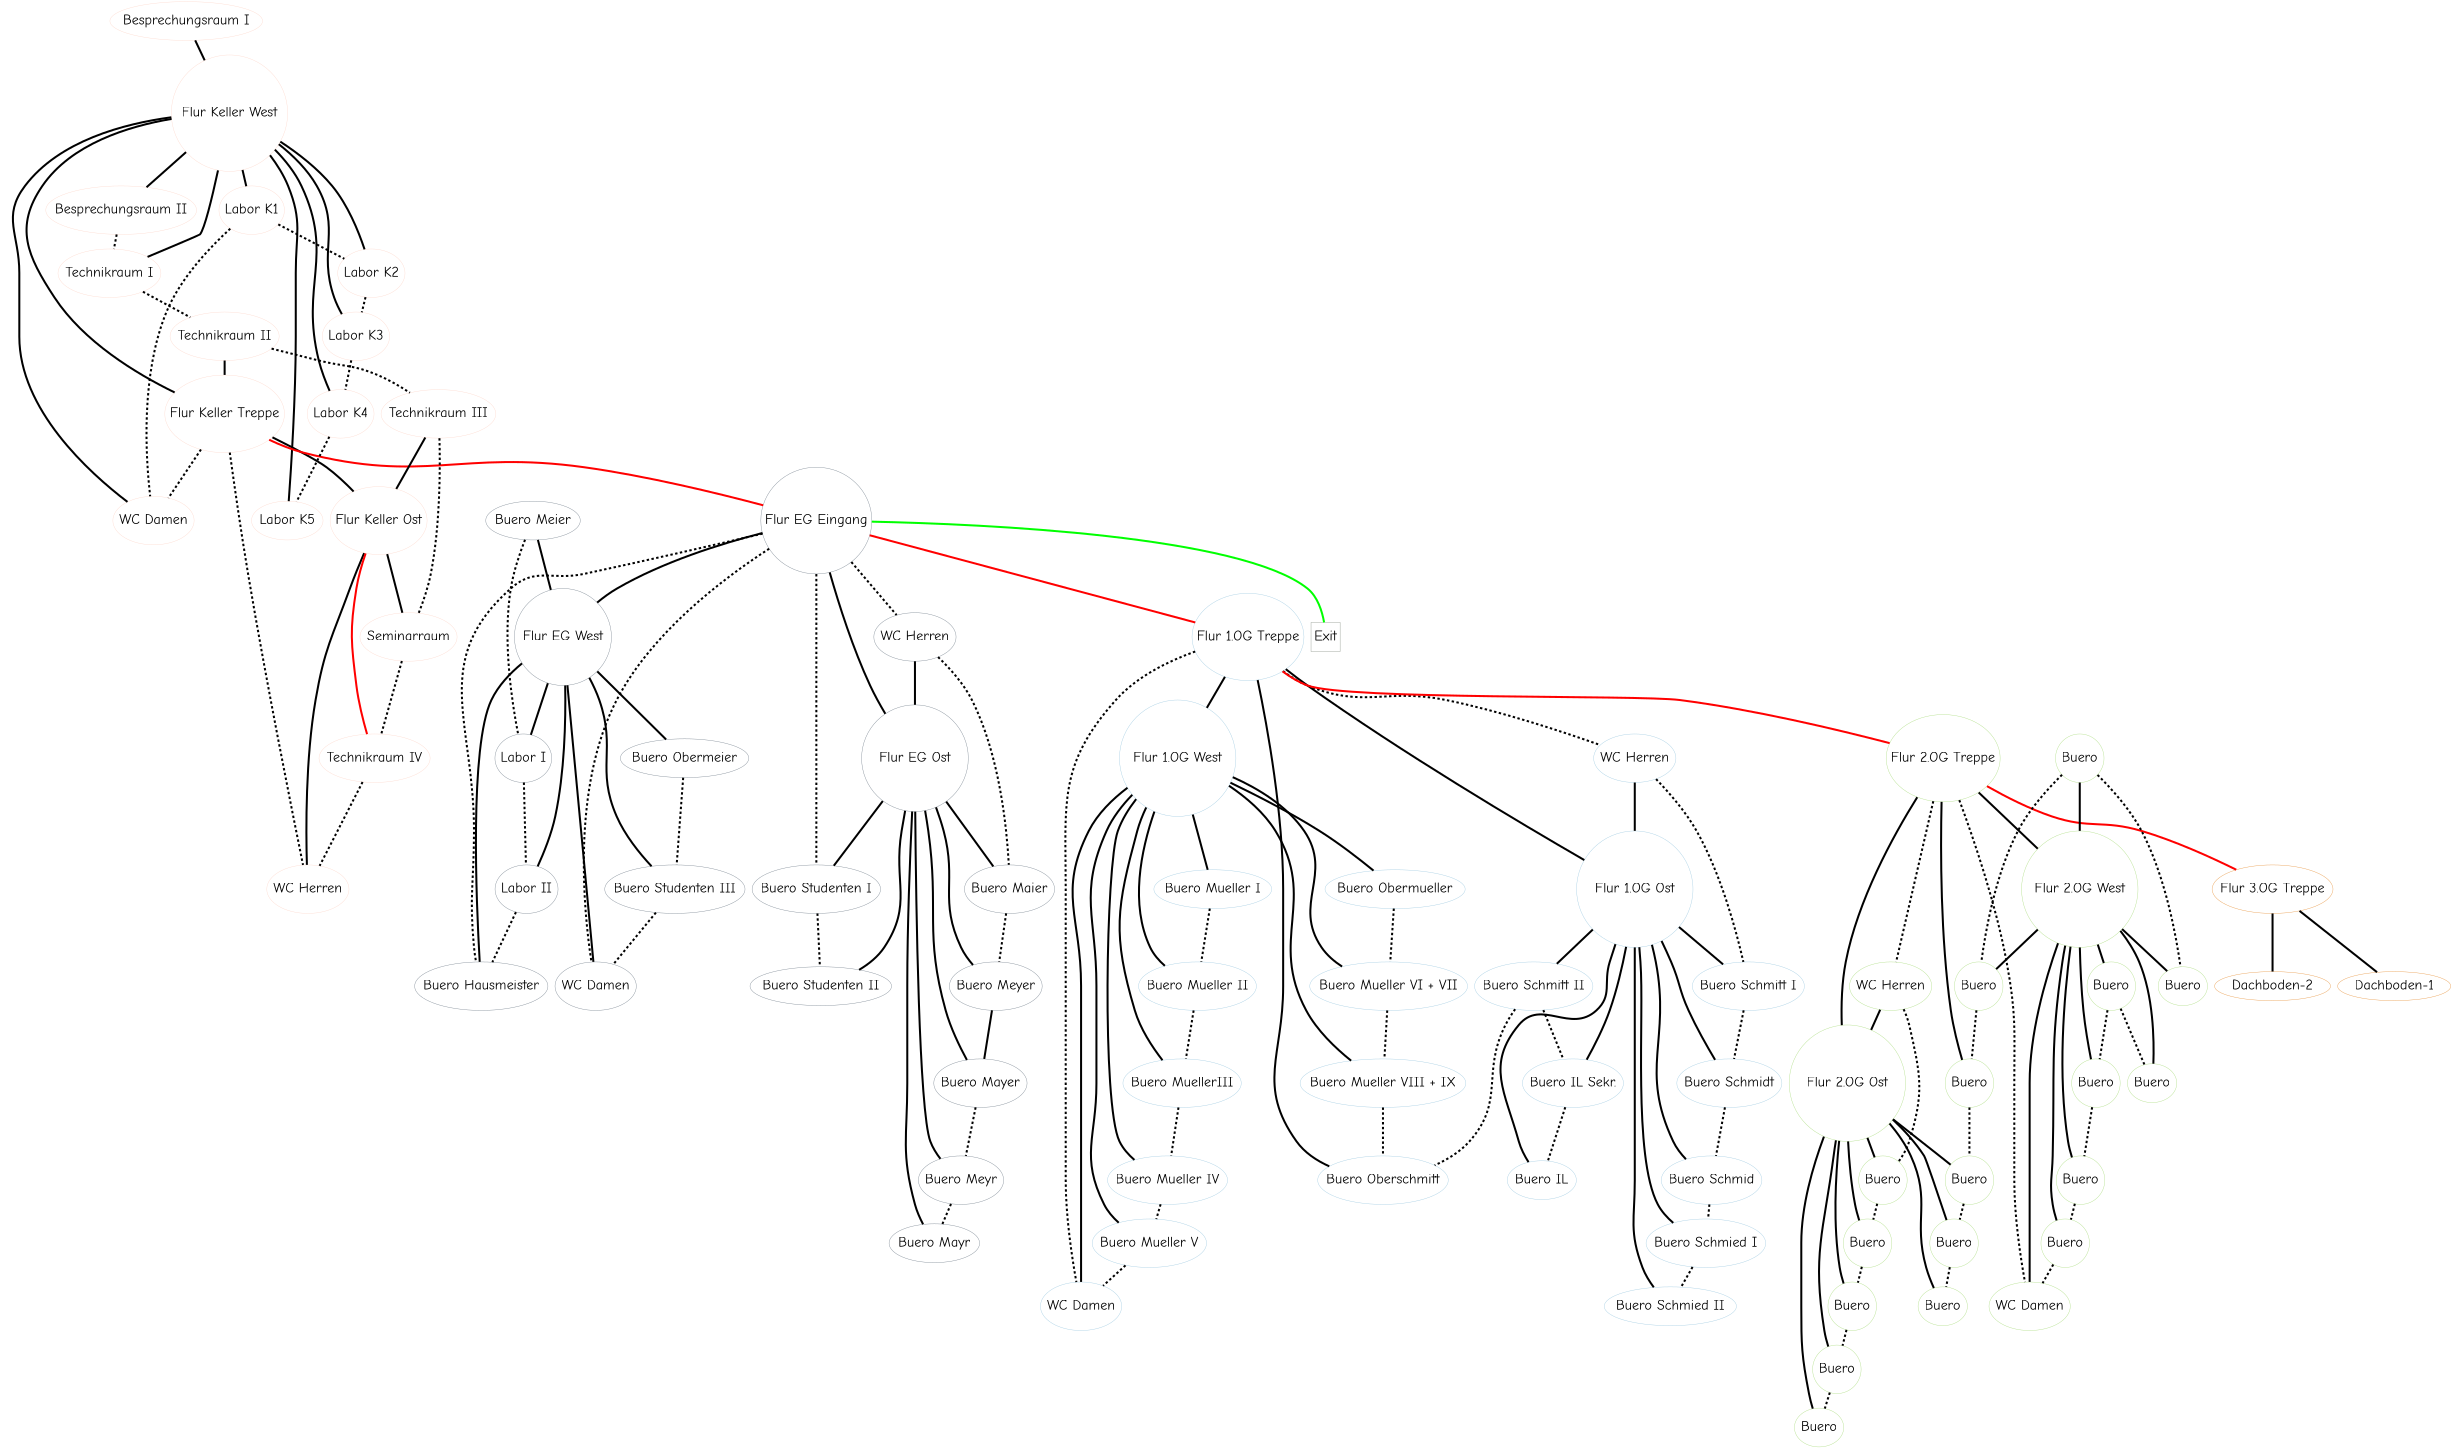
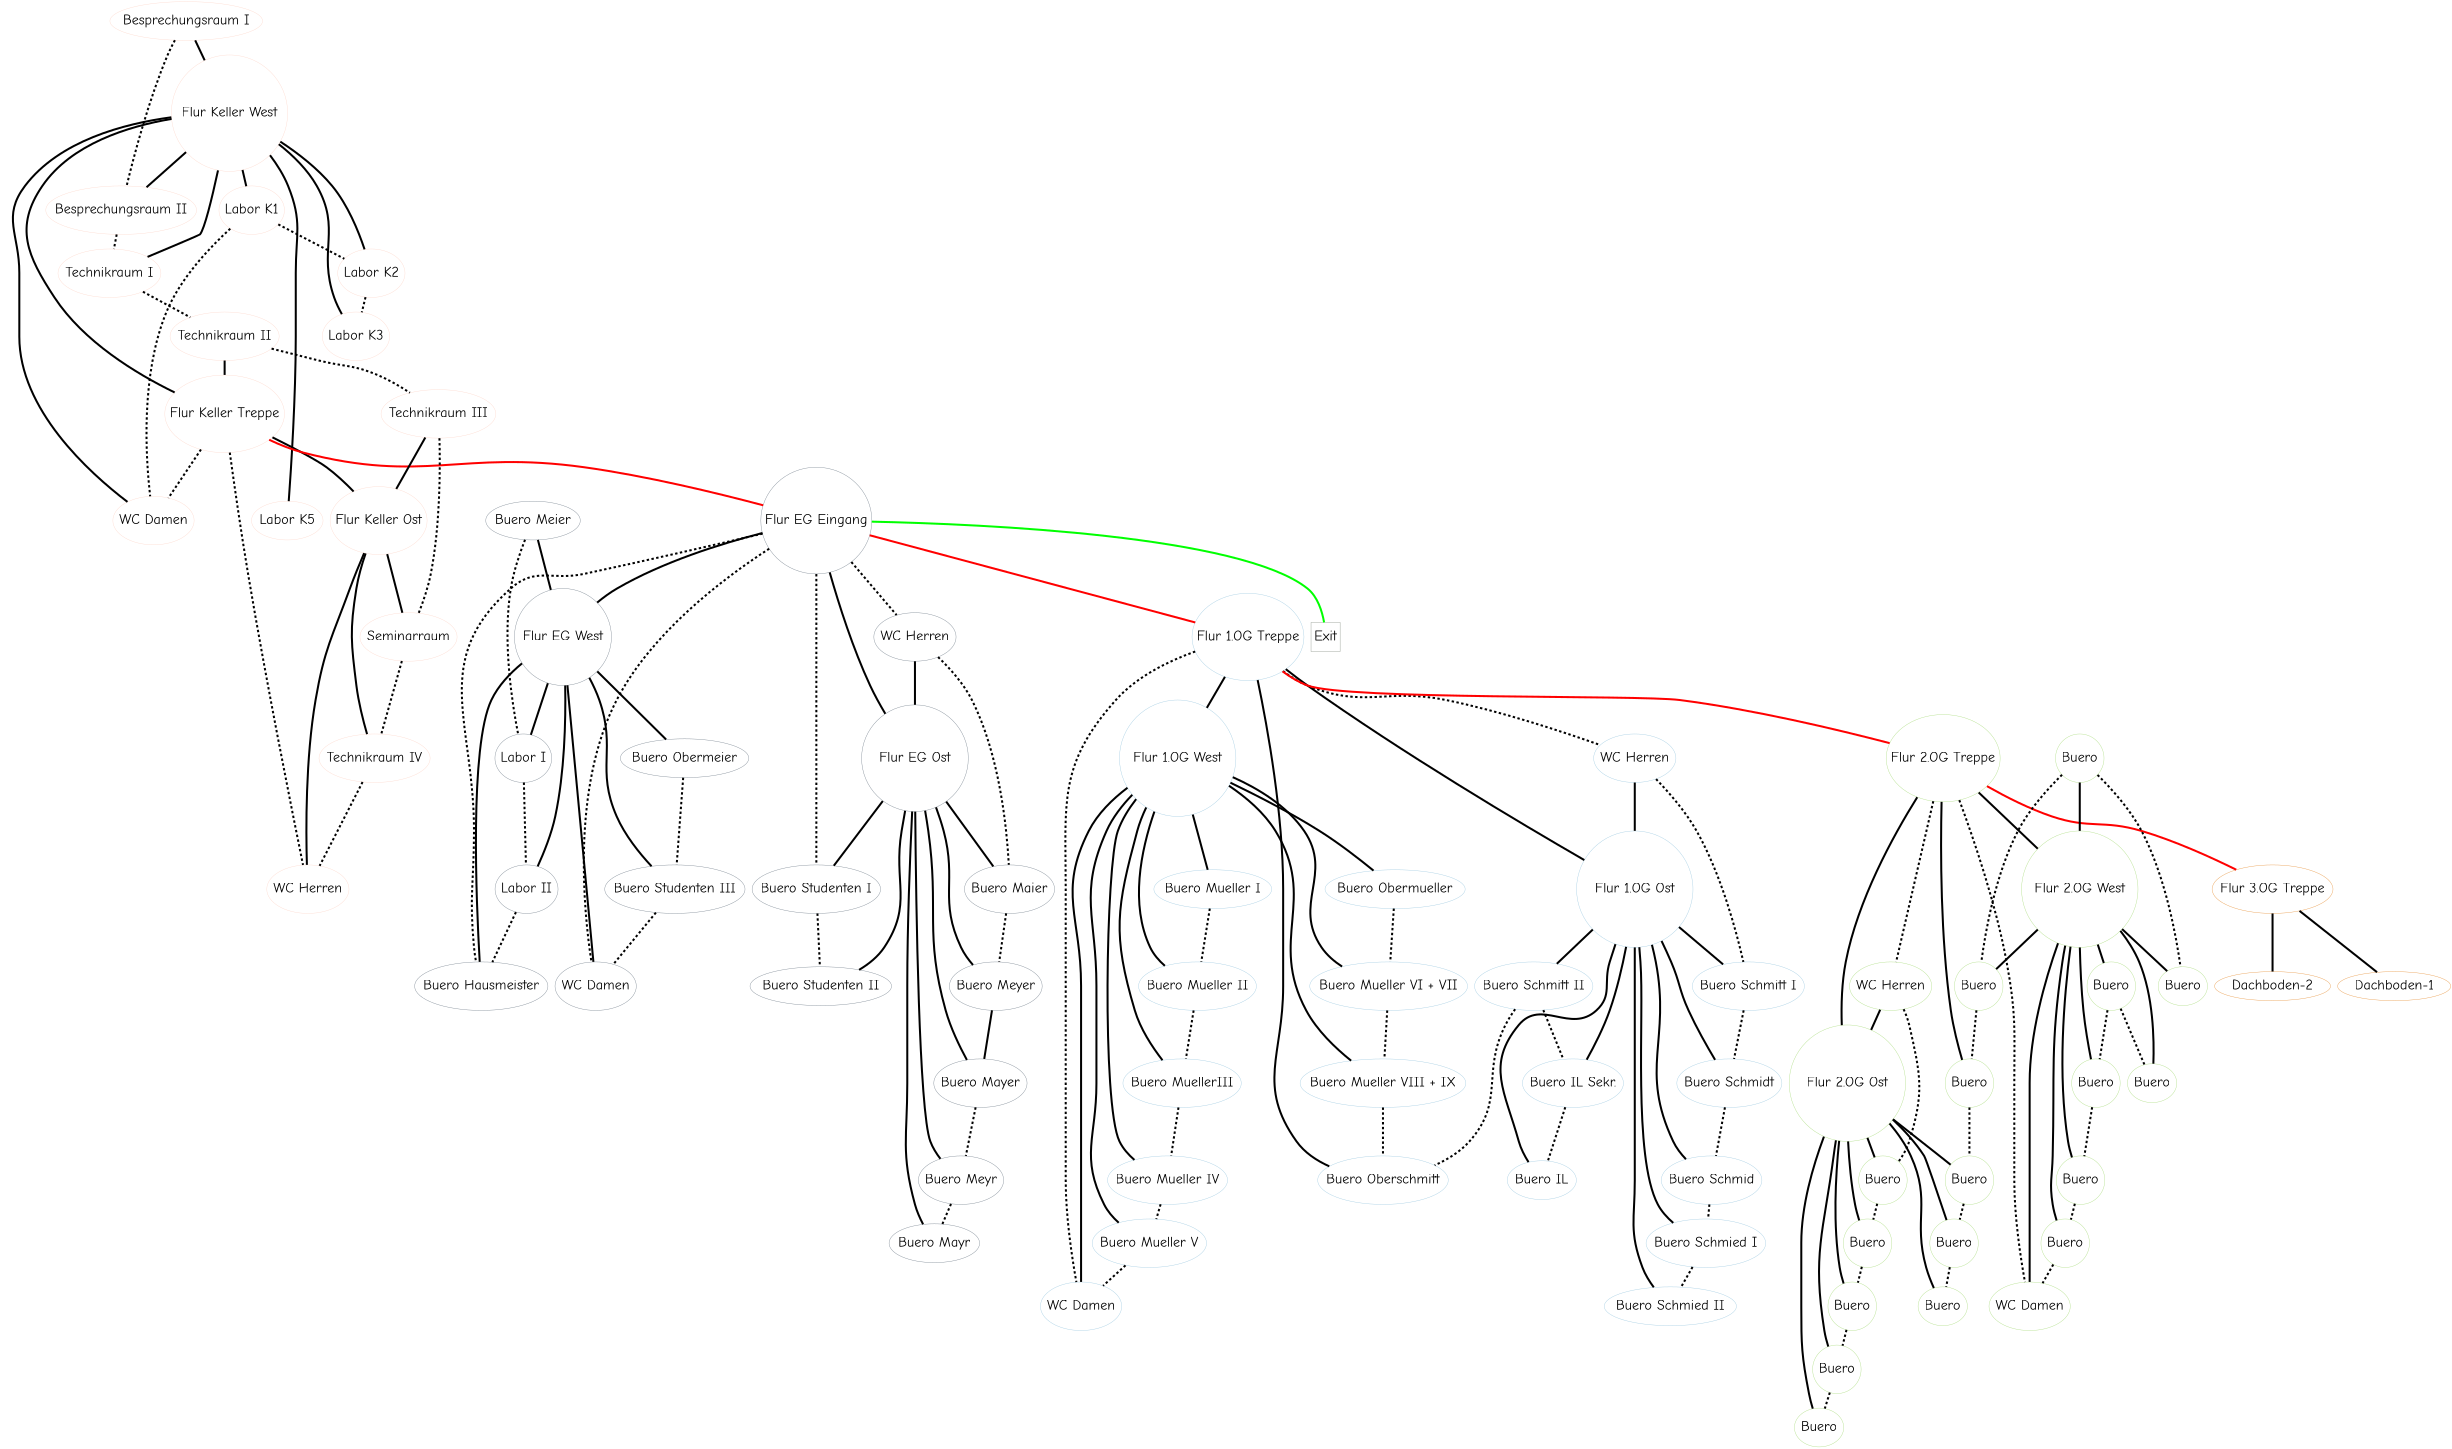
none -> (147, 112)
(341, 414) -> none
(352, 644) -> (352, 644)
